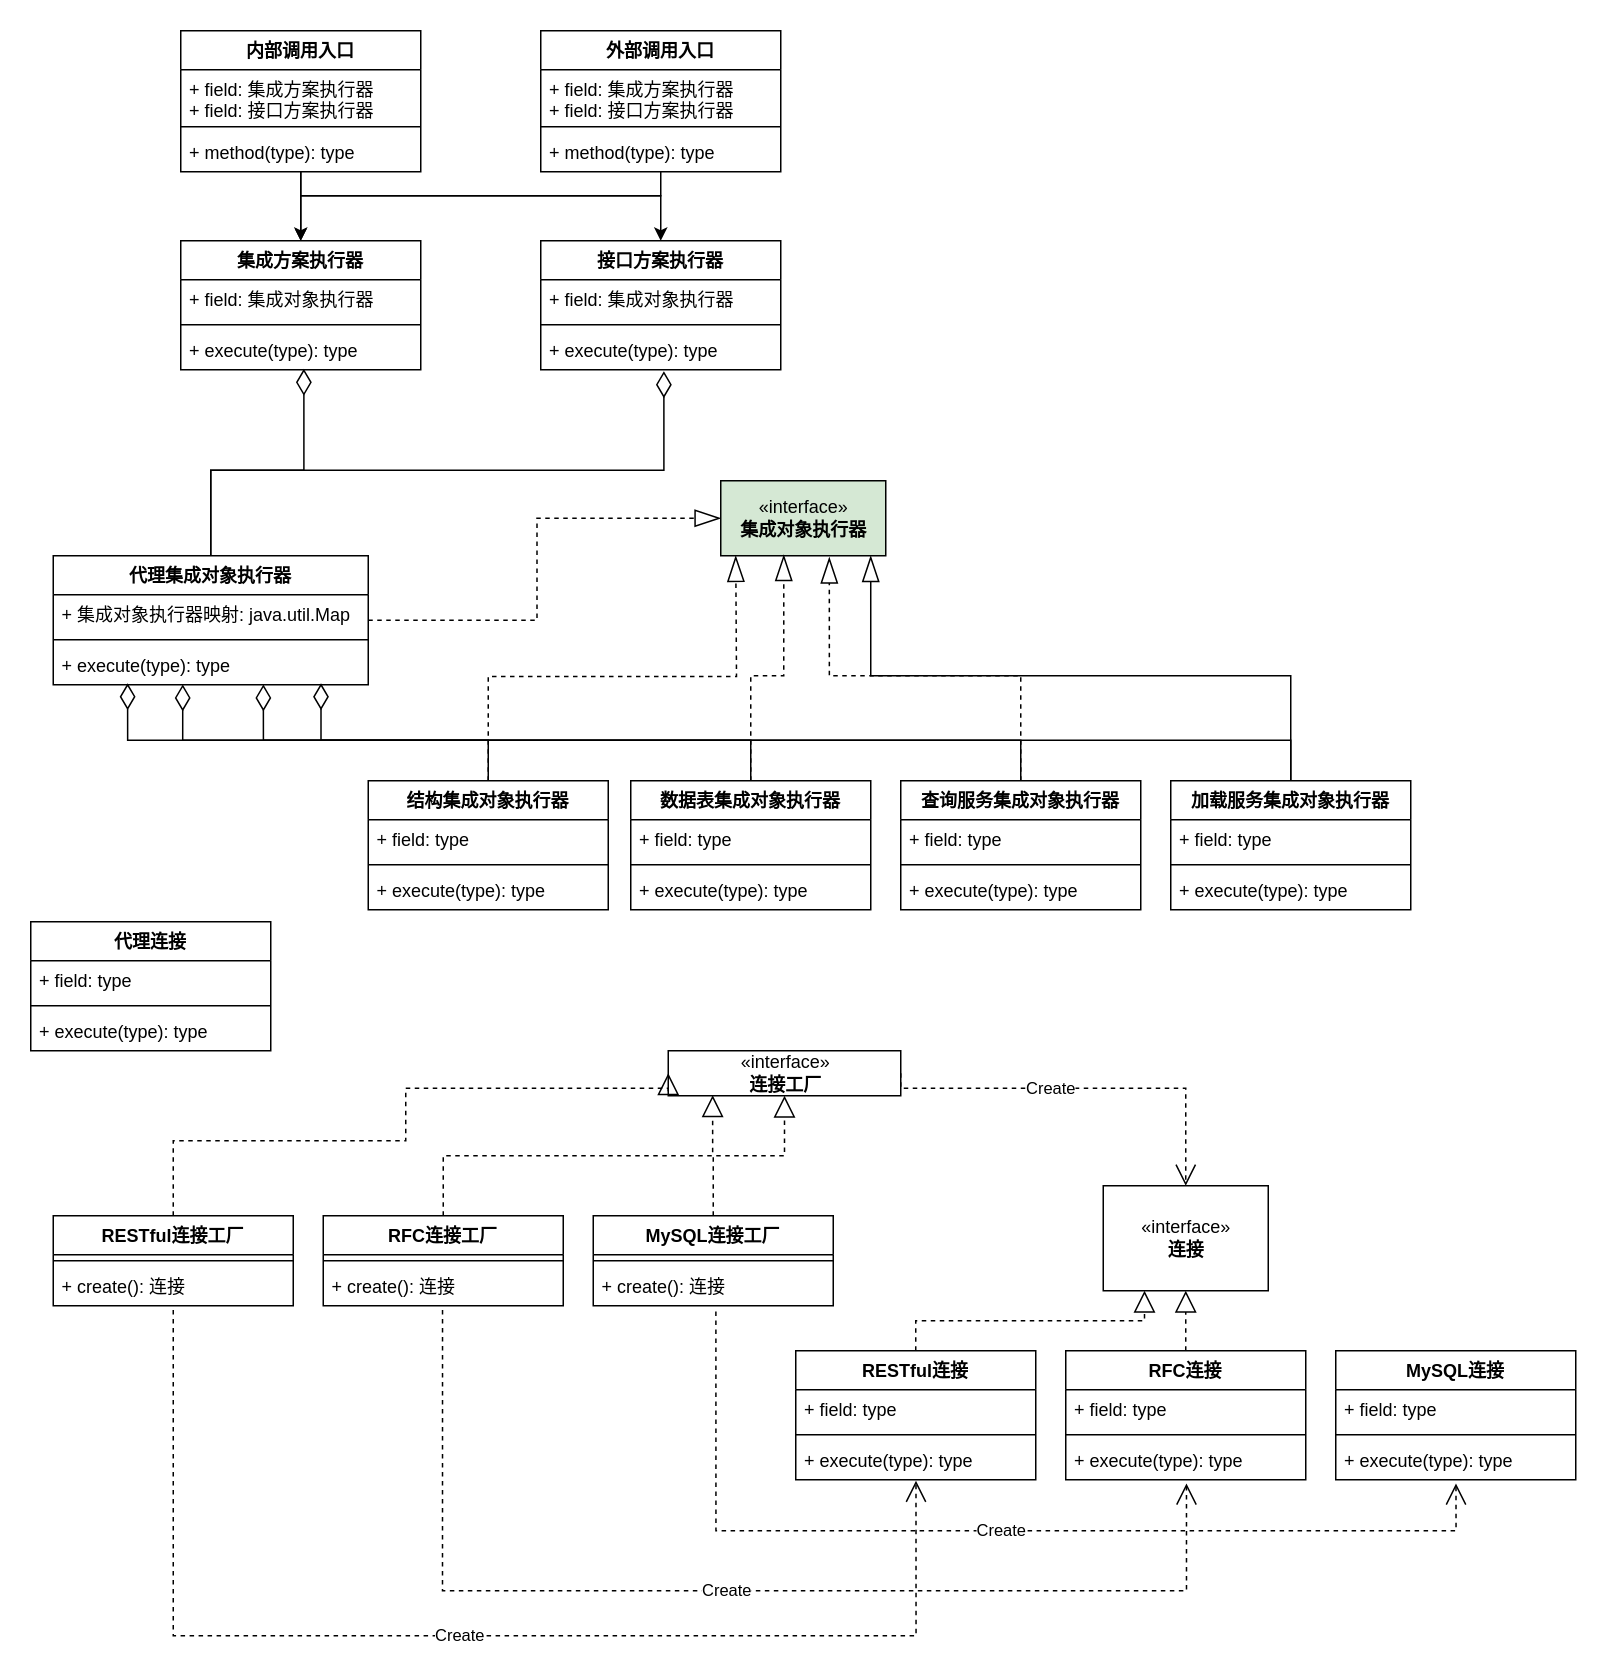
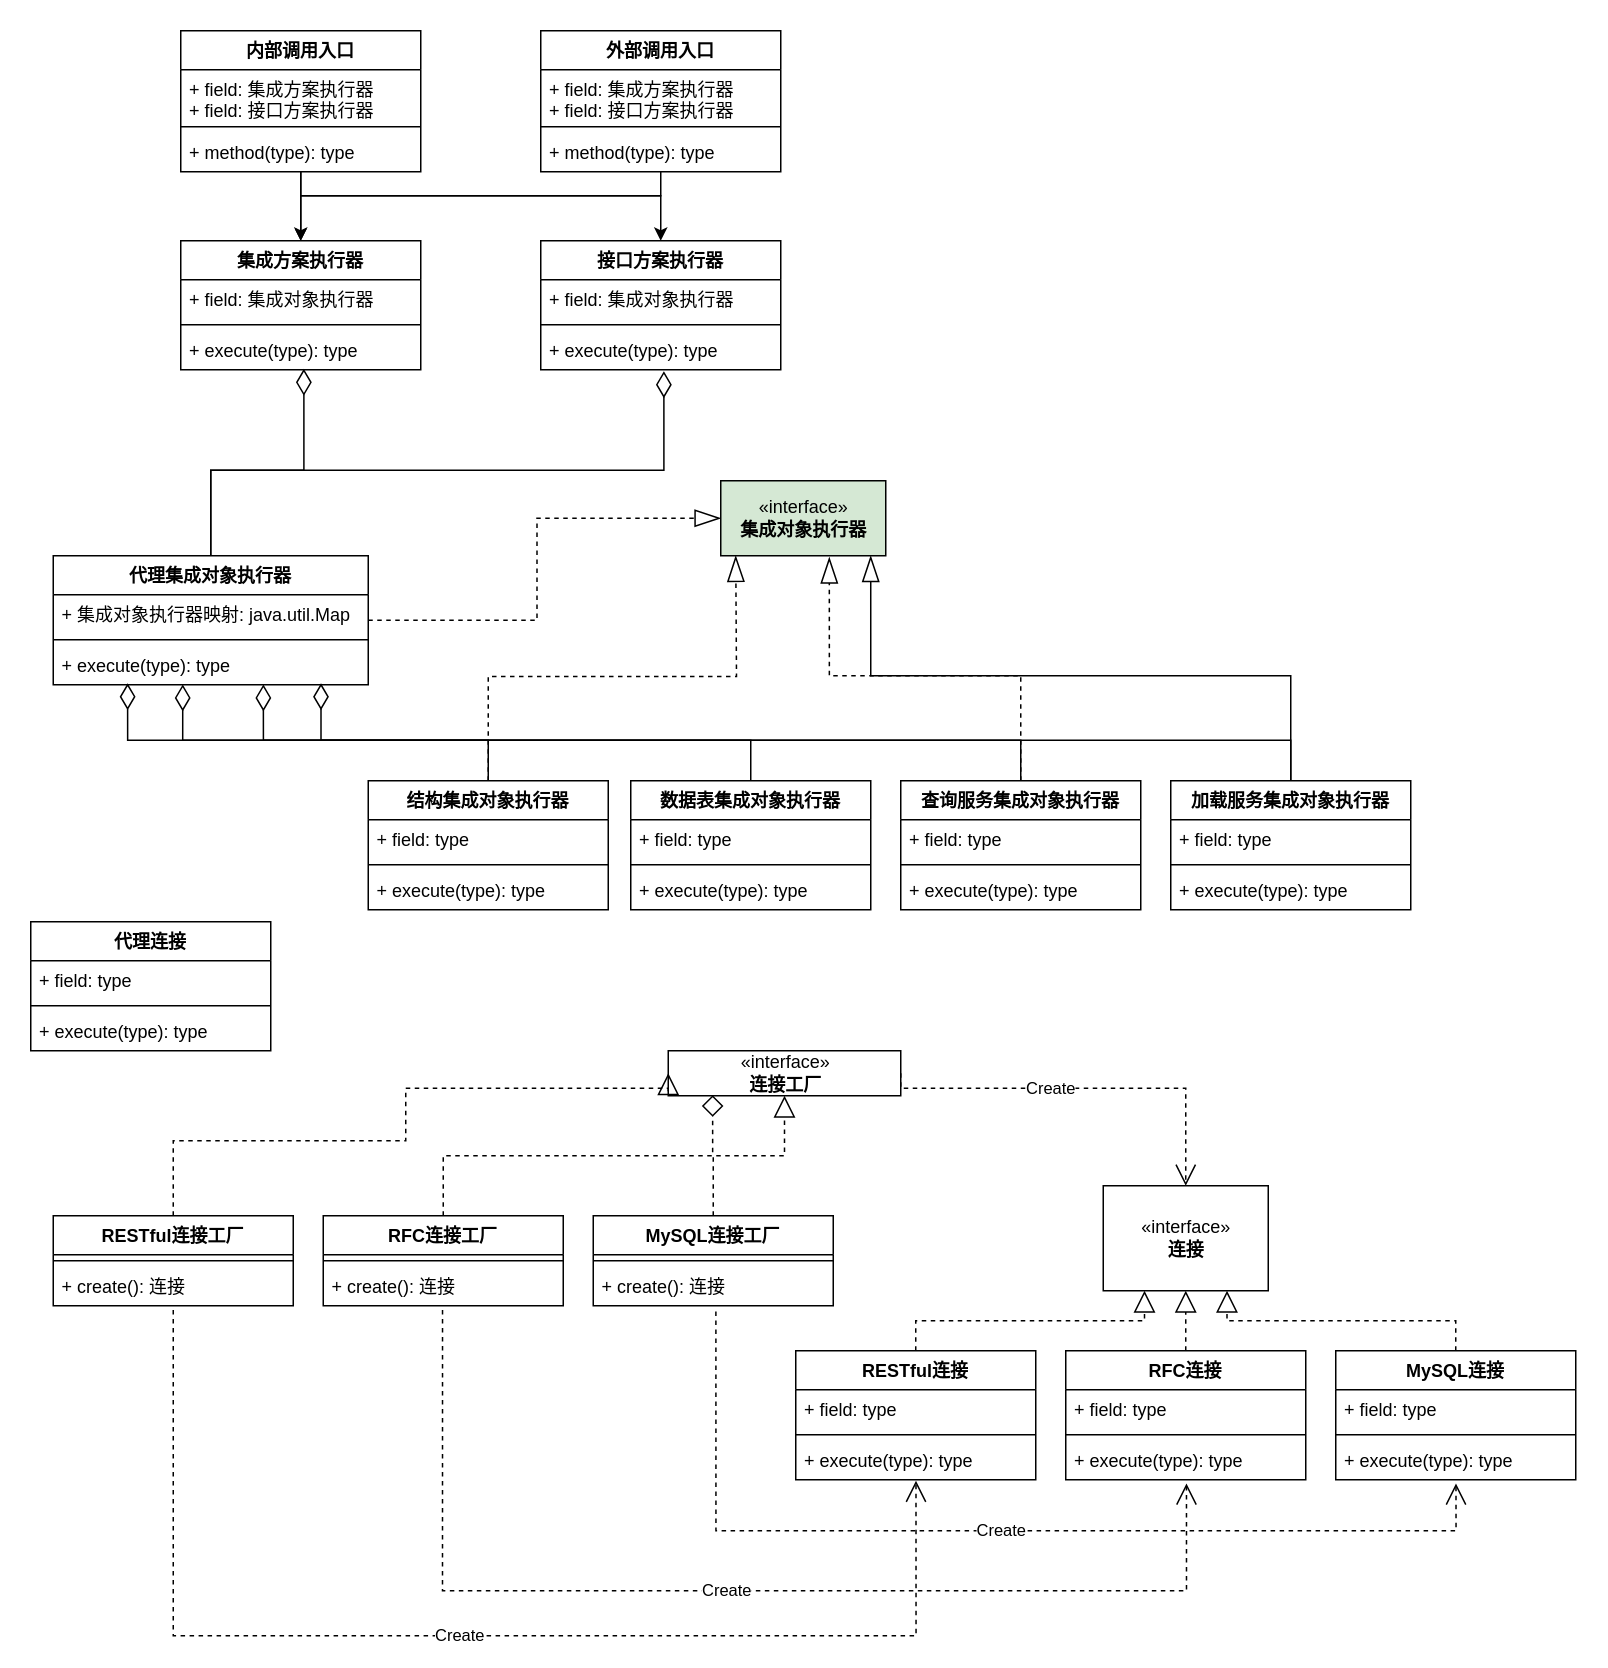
(784, 676) -> none
(713, 1117) -> (713, 1117)
none -> (1352, 1321)
